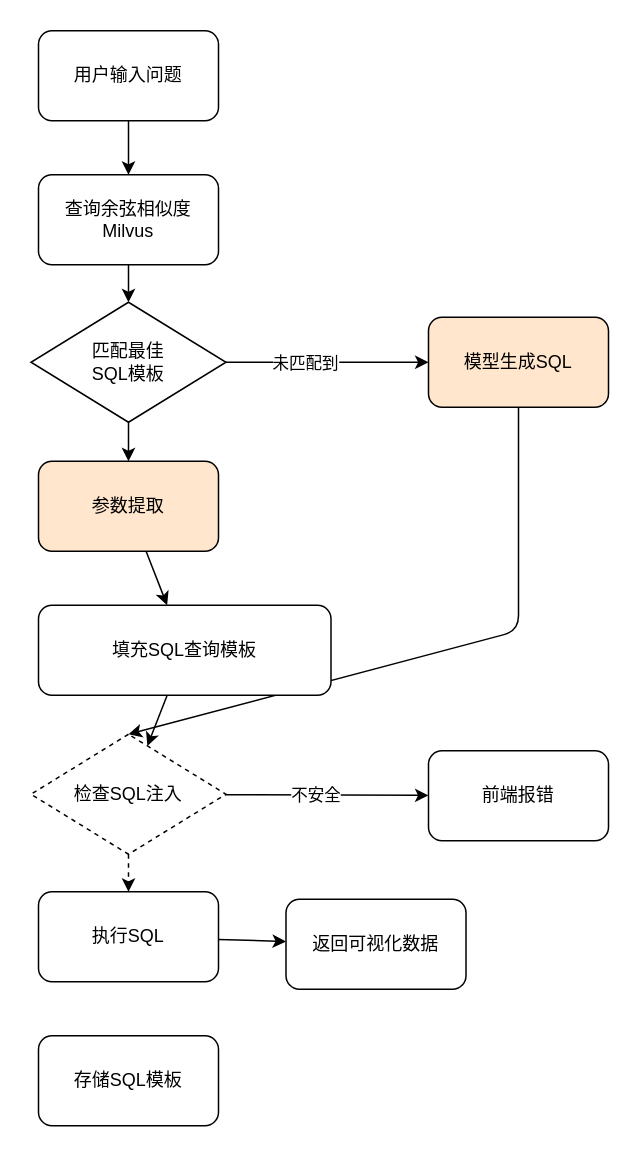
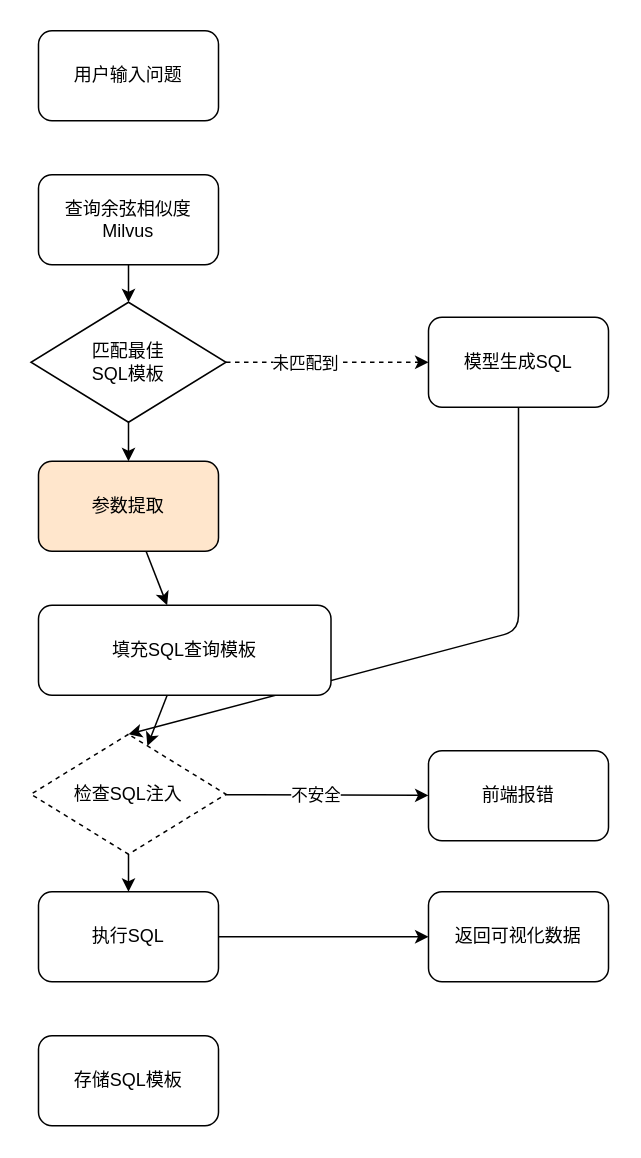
(128, 143) -> none
(376, 362) -> (376, 362)
(518, 362) -> (518, 362)
(128, 870) -> (128, 870)
(376, 944) -> (518, 937)
